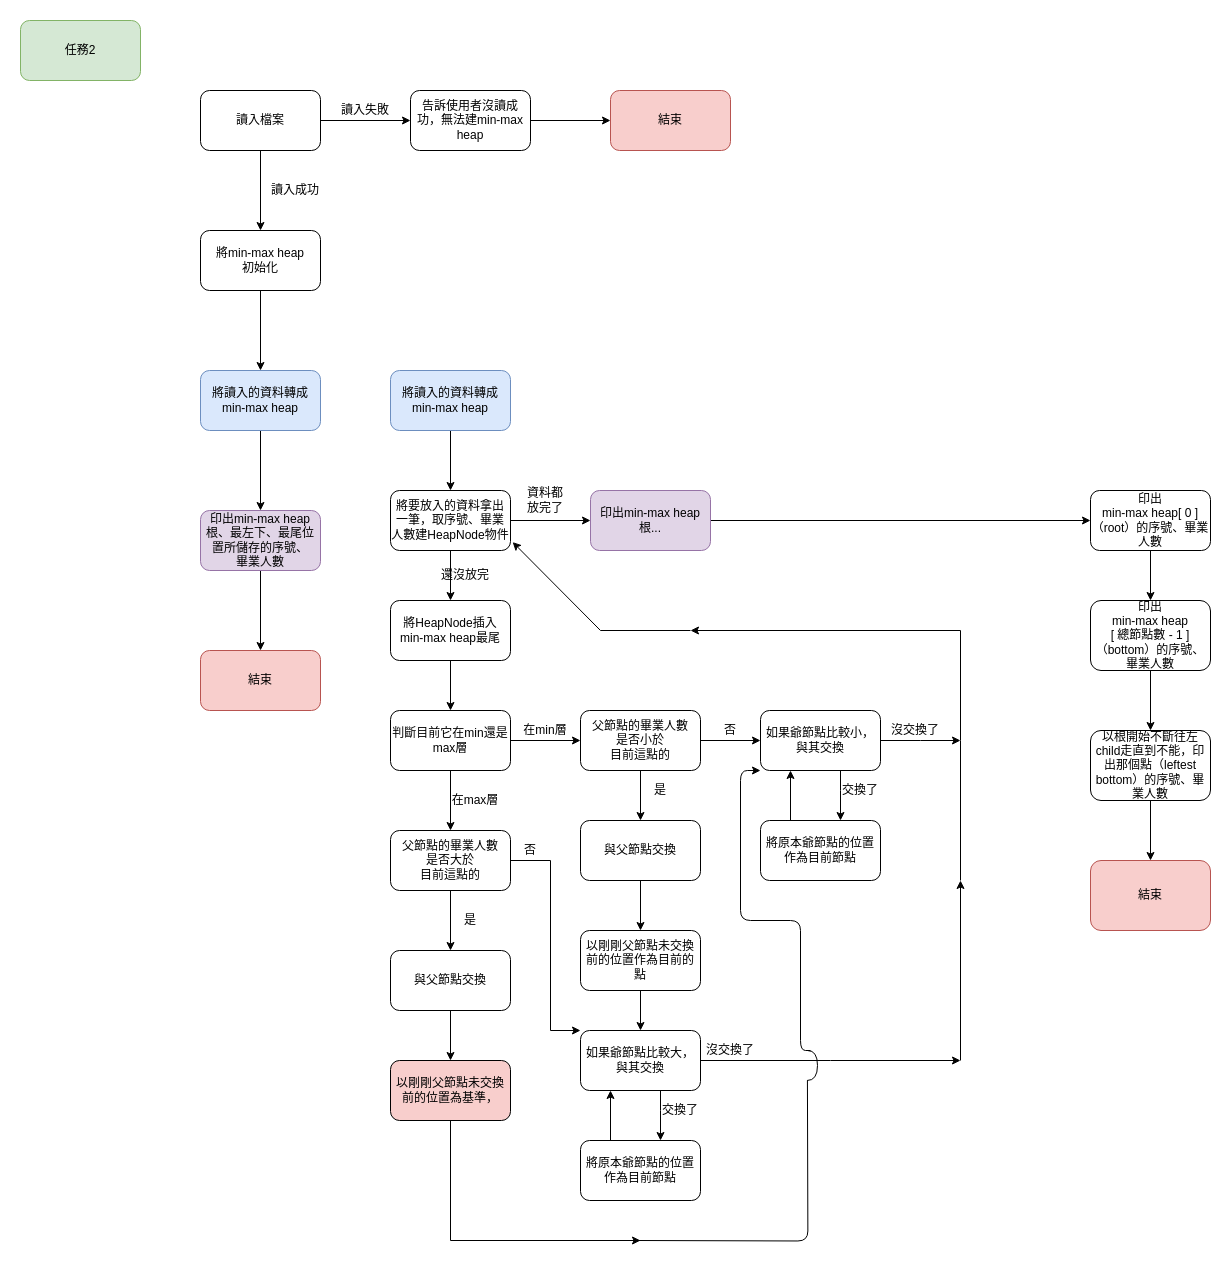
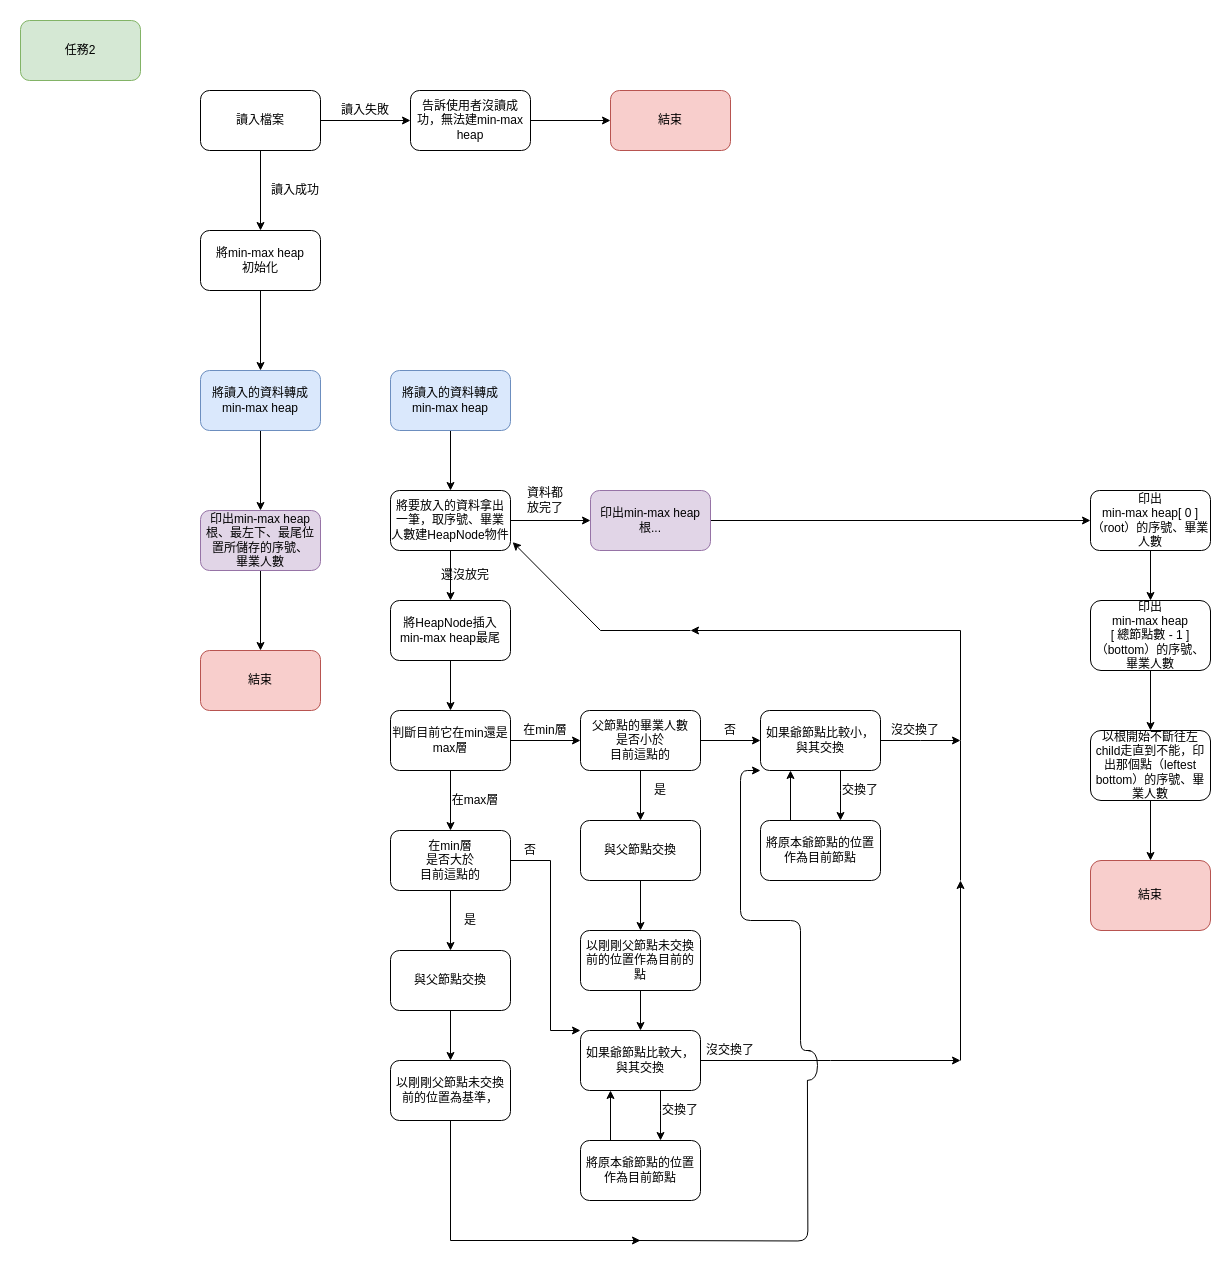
(451, 861) -> (451, 861)
(451, 1091) -> (451, 1091)
